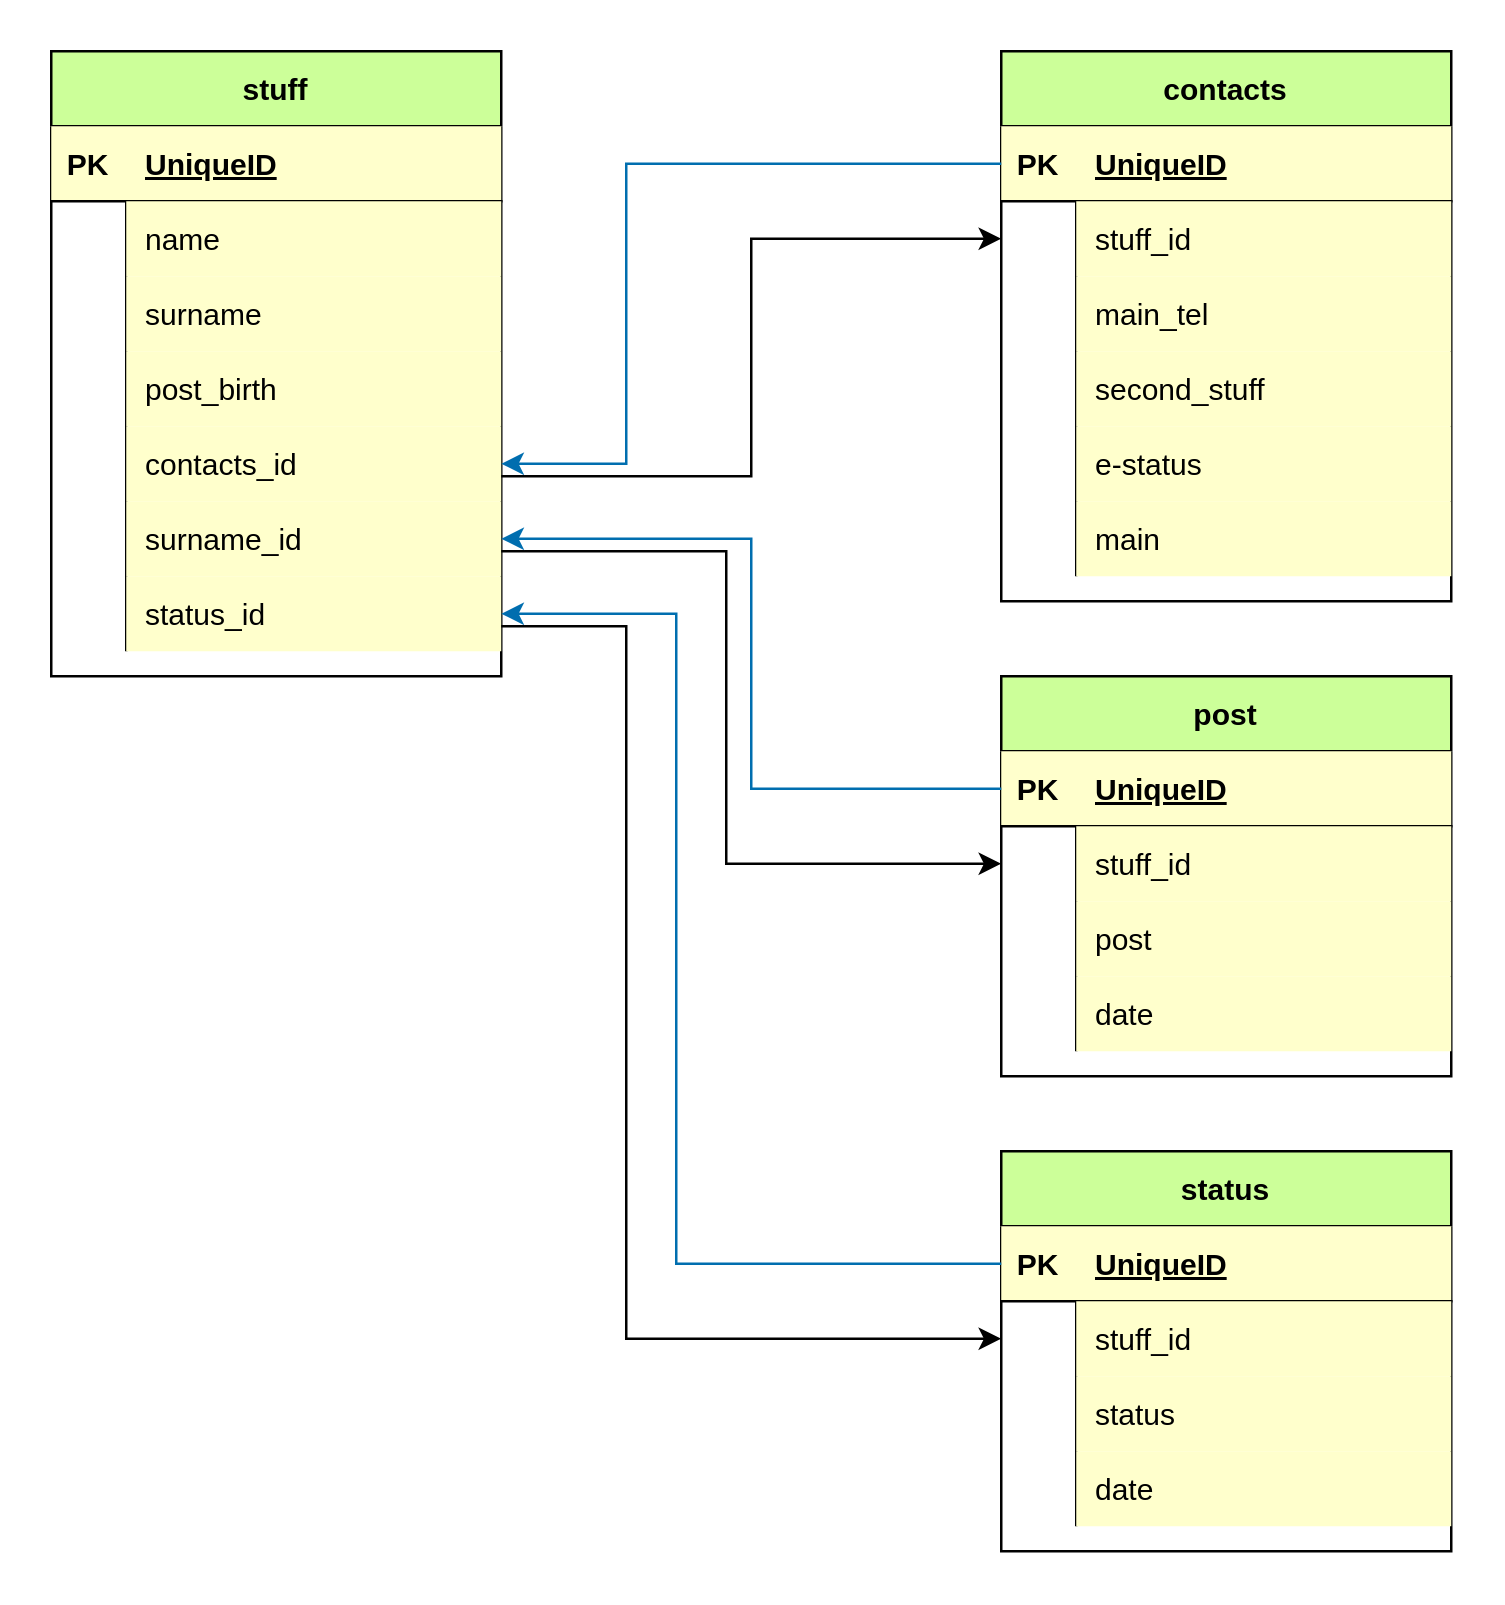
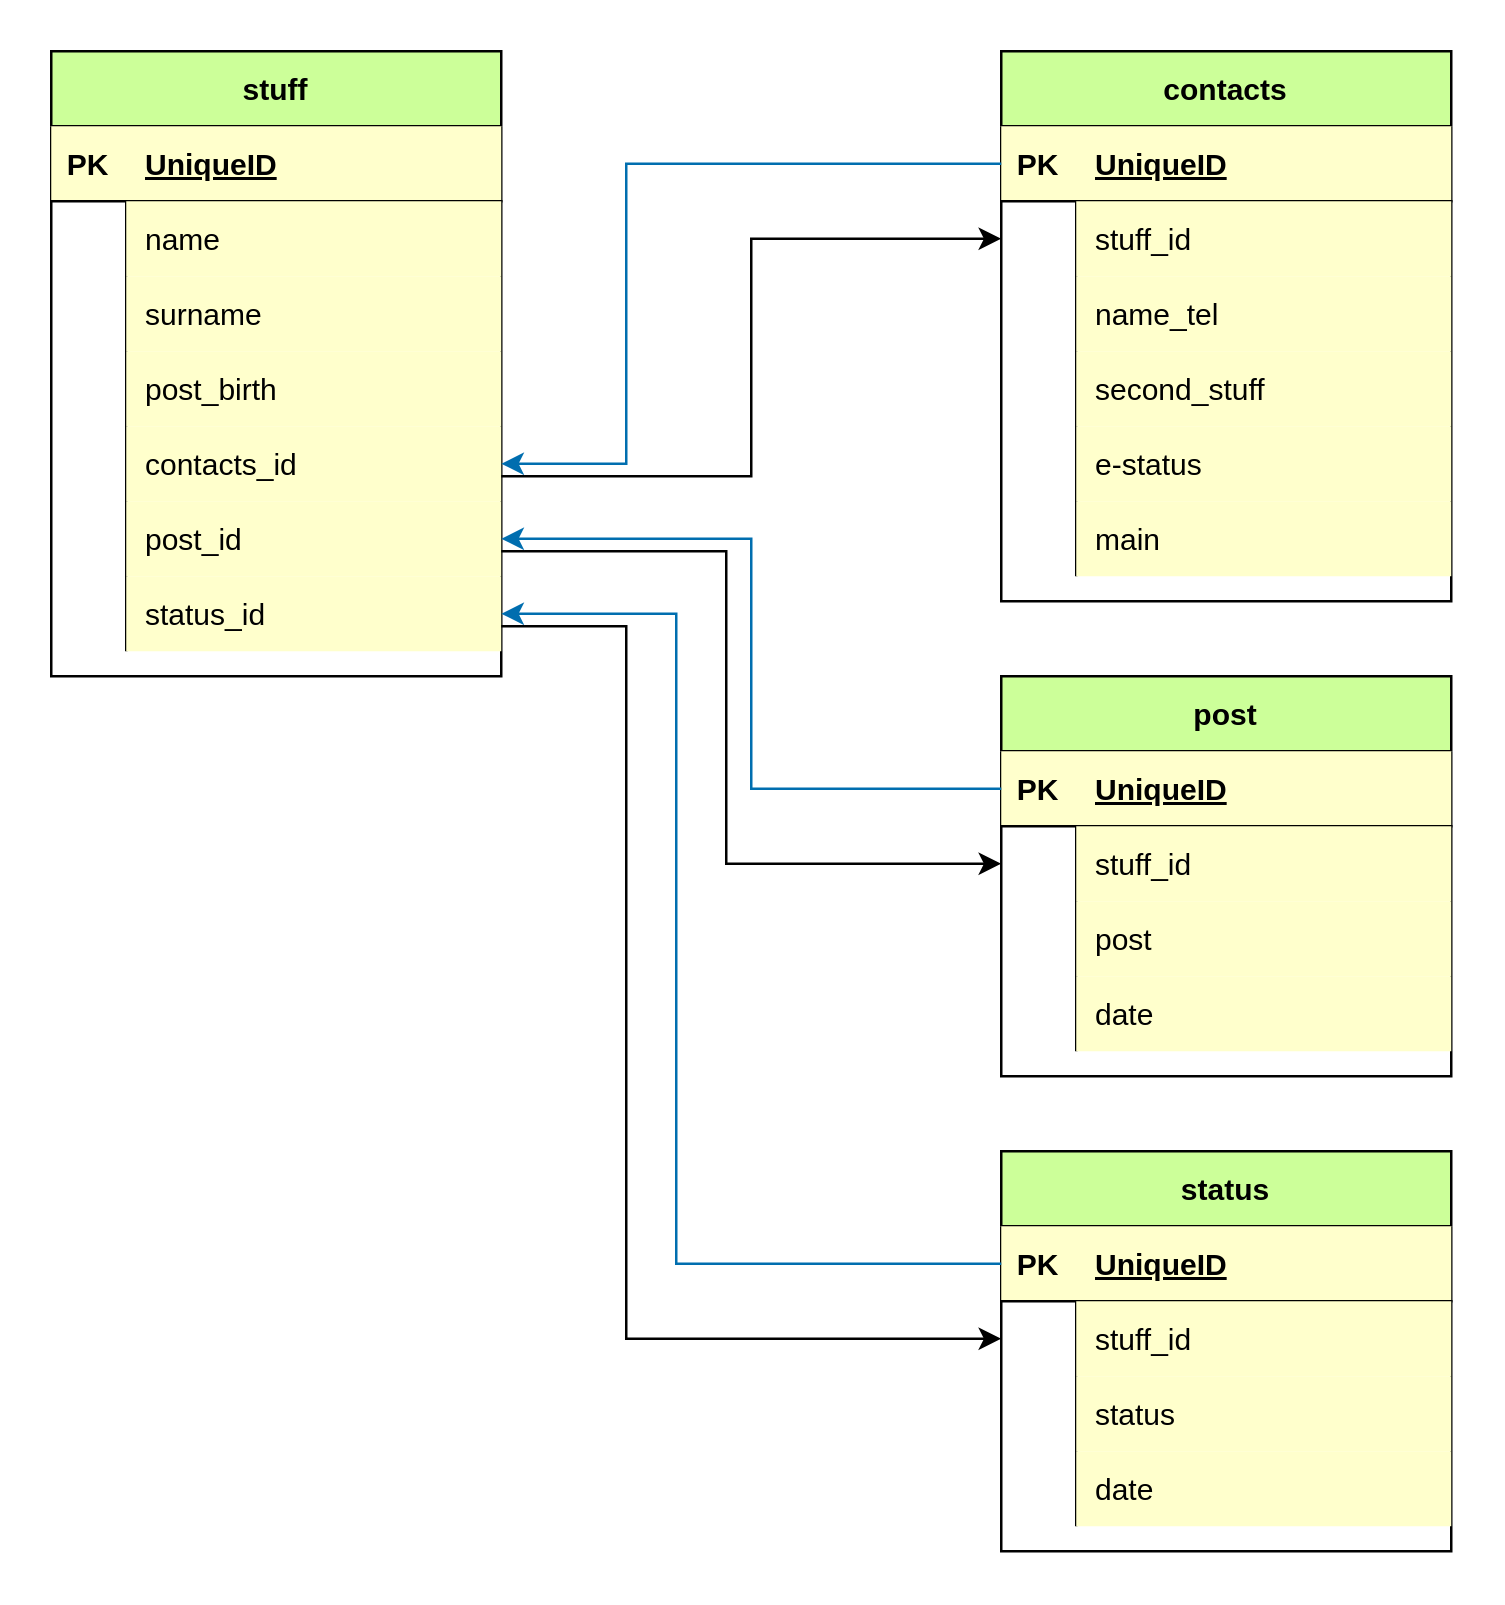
(1154, 315) -> (1158, 315)
(225, 540) -> (200, 540)
